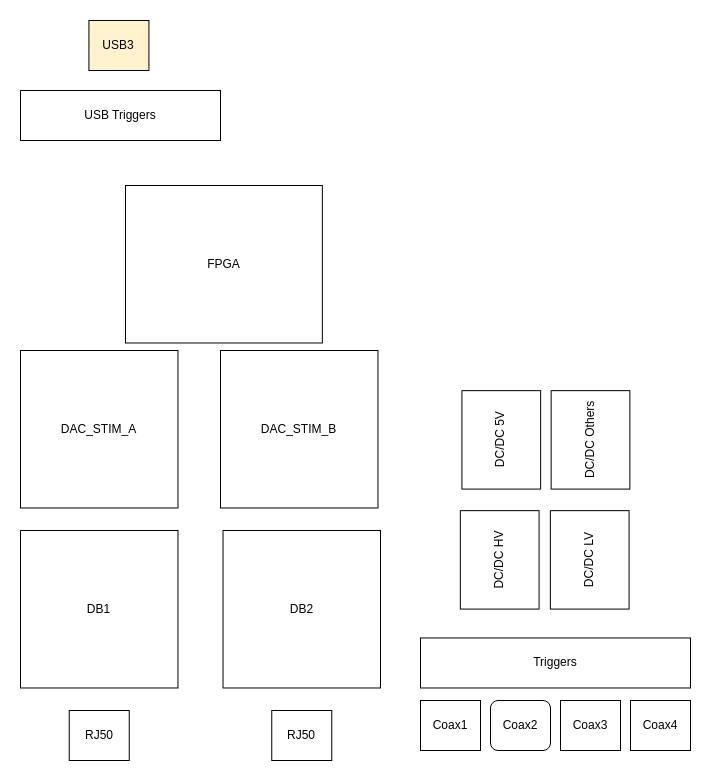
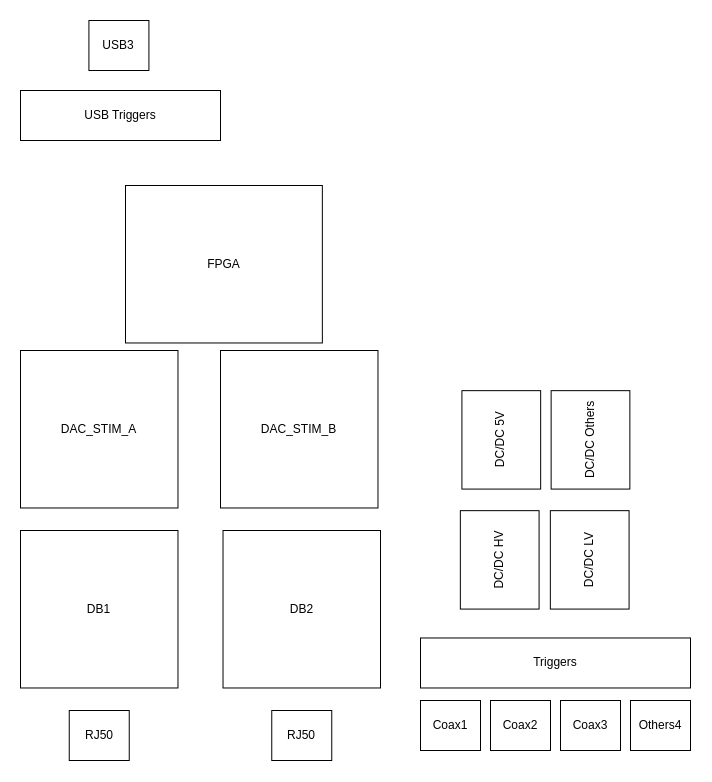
(119, 46) -> (119, 46)
(521, 726) -> (521, 726)
(661, 726) -> (661, 726)
